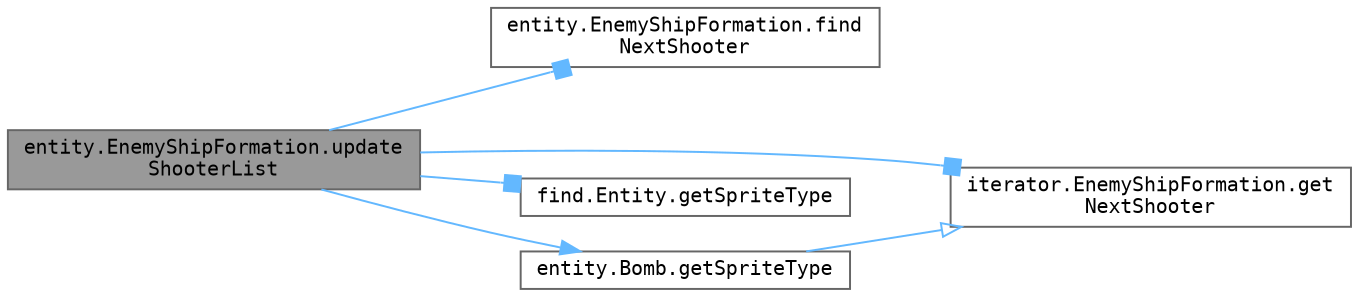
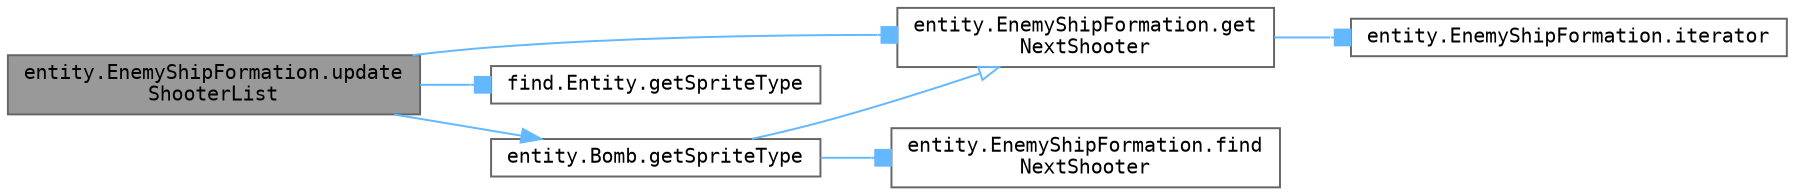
none -> (1569, 37)
(440, 101) -> (846, 158)
(1151, 197) -> (1086, 37)
